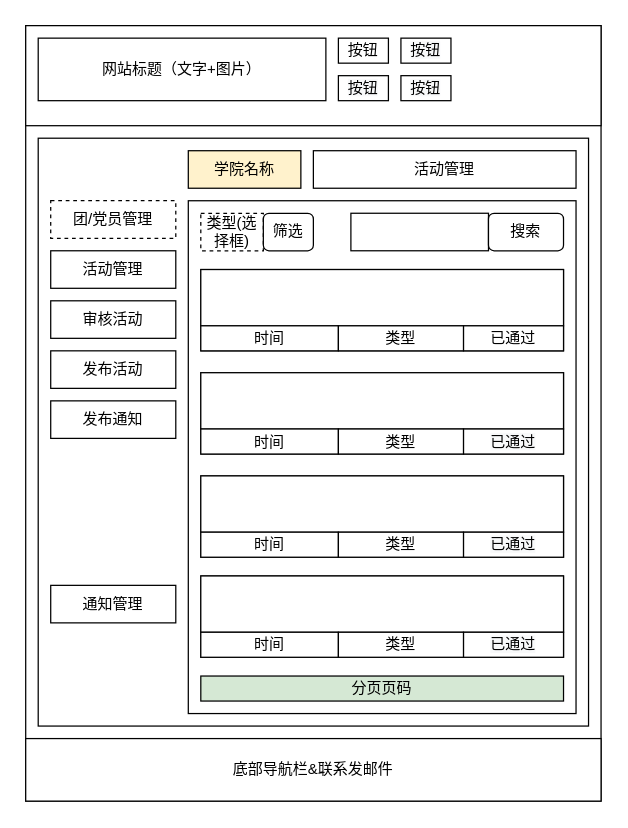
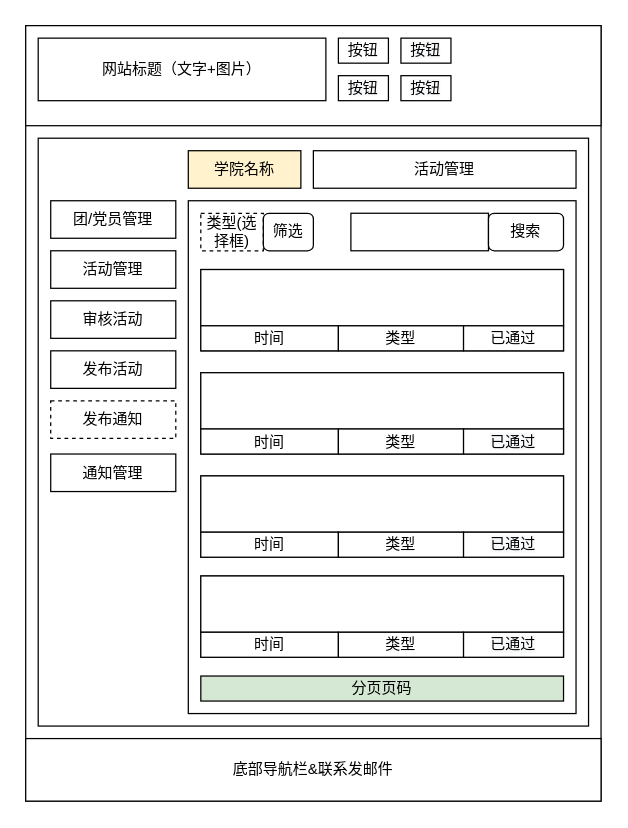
(113, 219) -> (113, 219)
(113, 419) -> (113, 419)
(113, 604) -> (113, 473)
